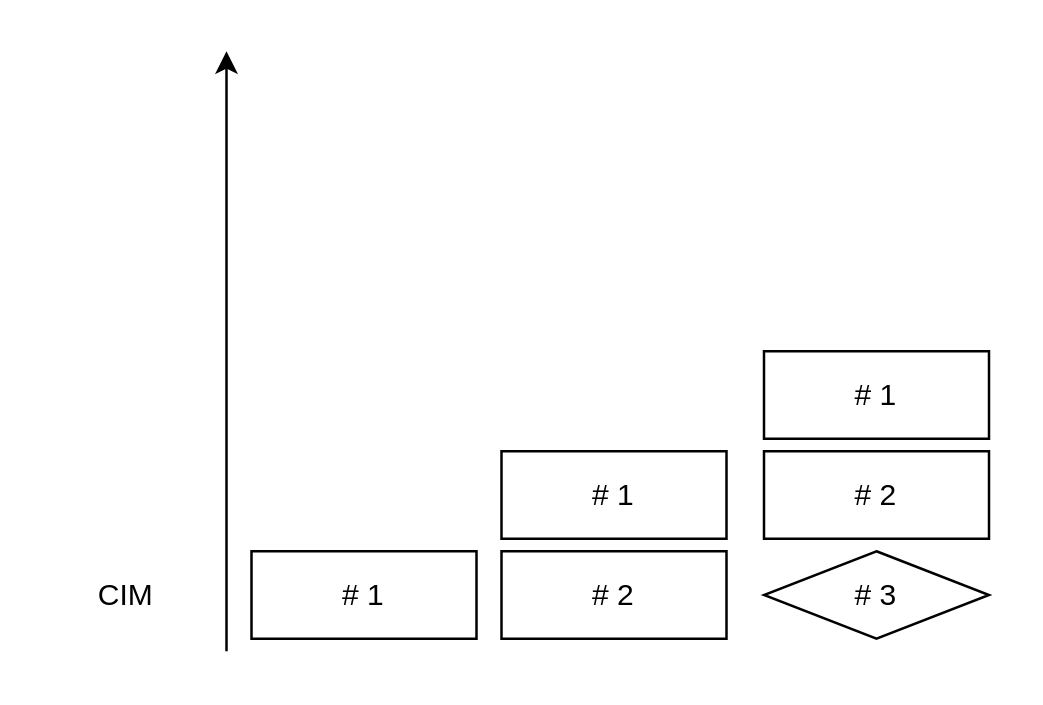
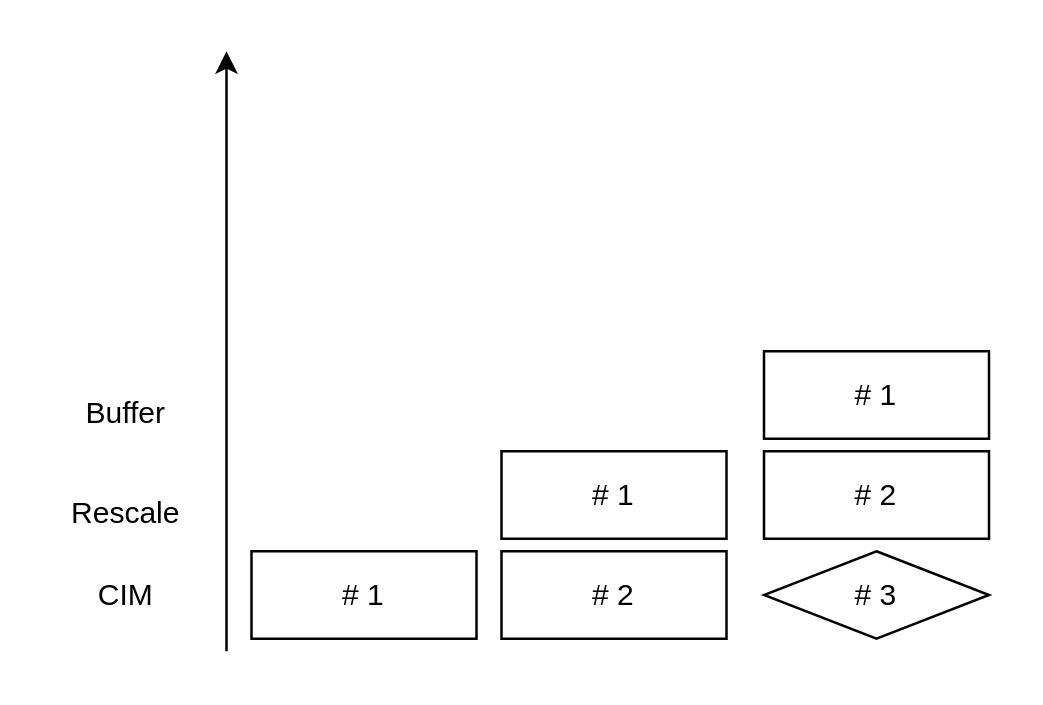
none -> (126, 414)
none -> (126, 514)
